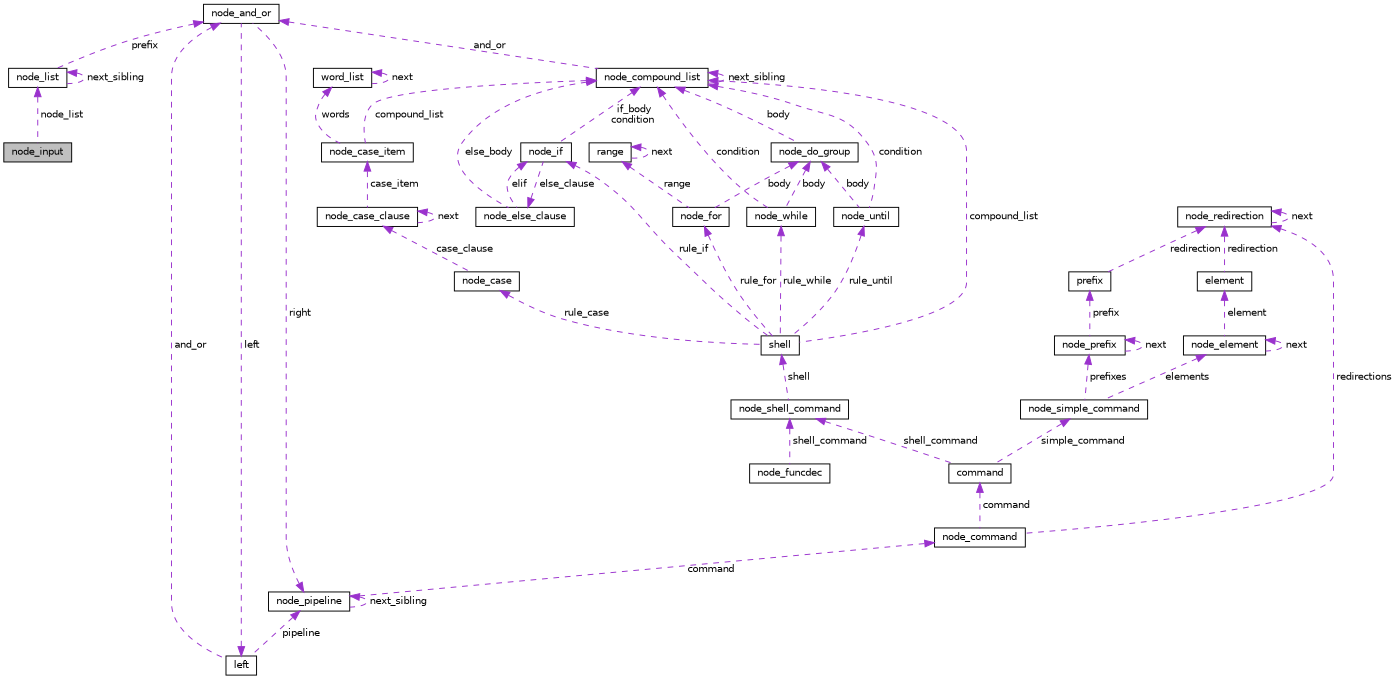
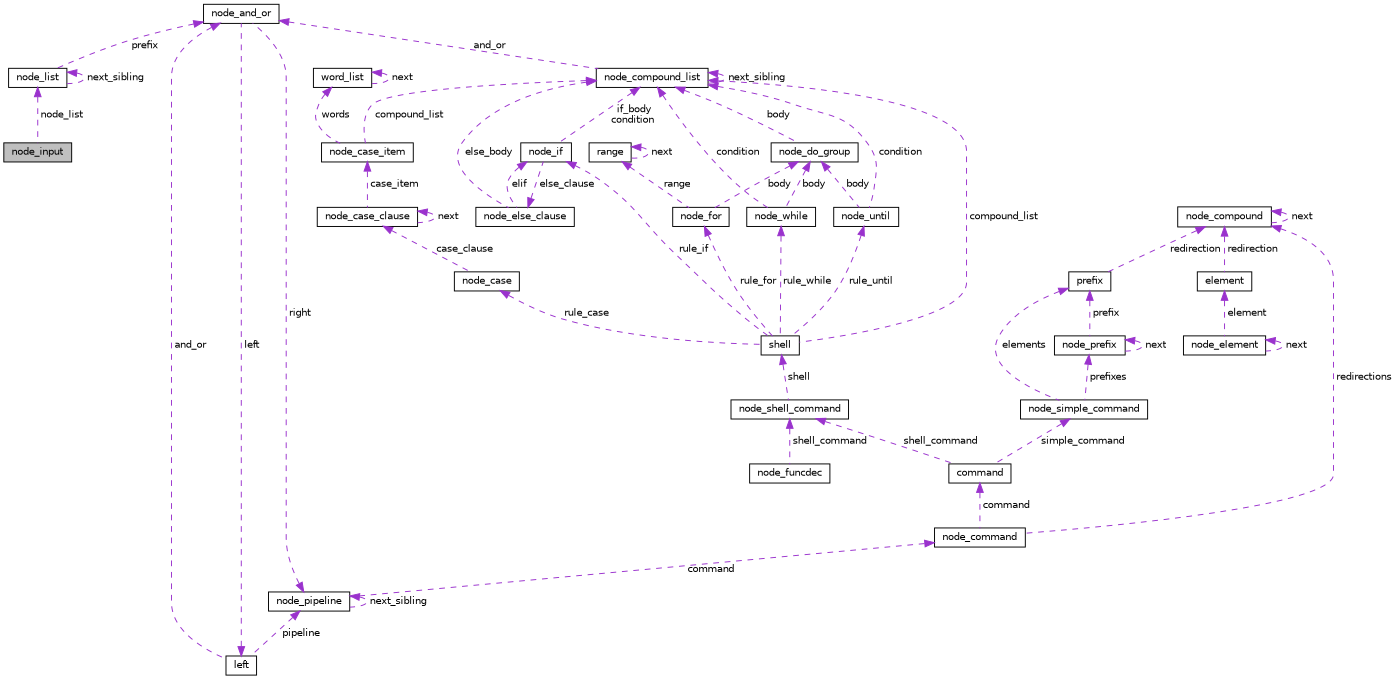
(1225, 217) -> (1225, 217)
(1150, 379) -> (996, 347)
